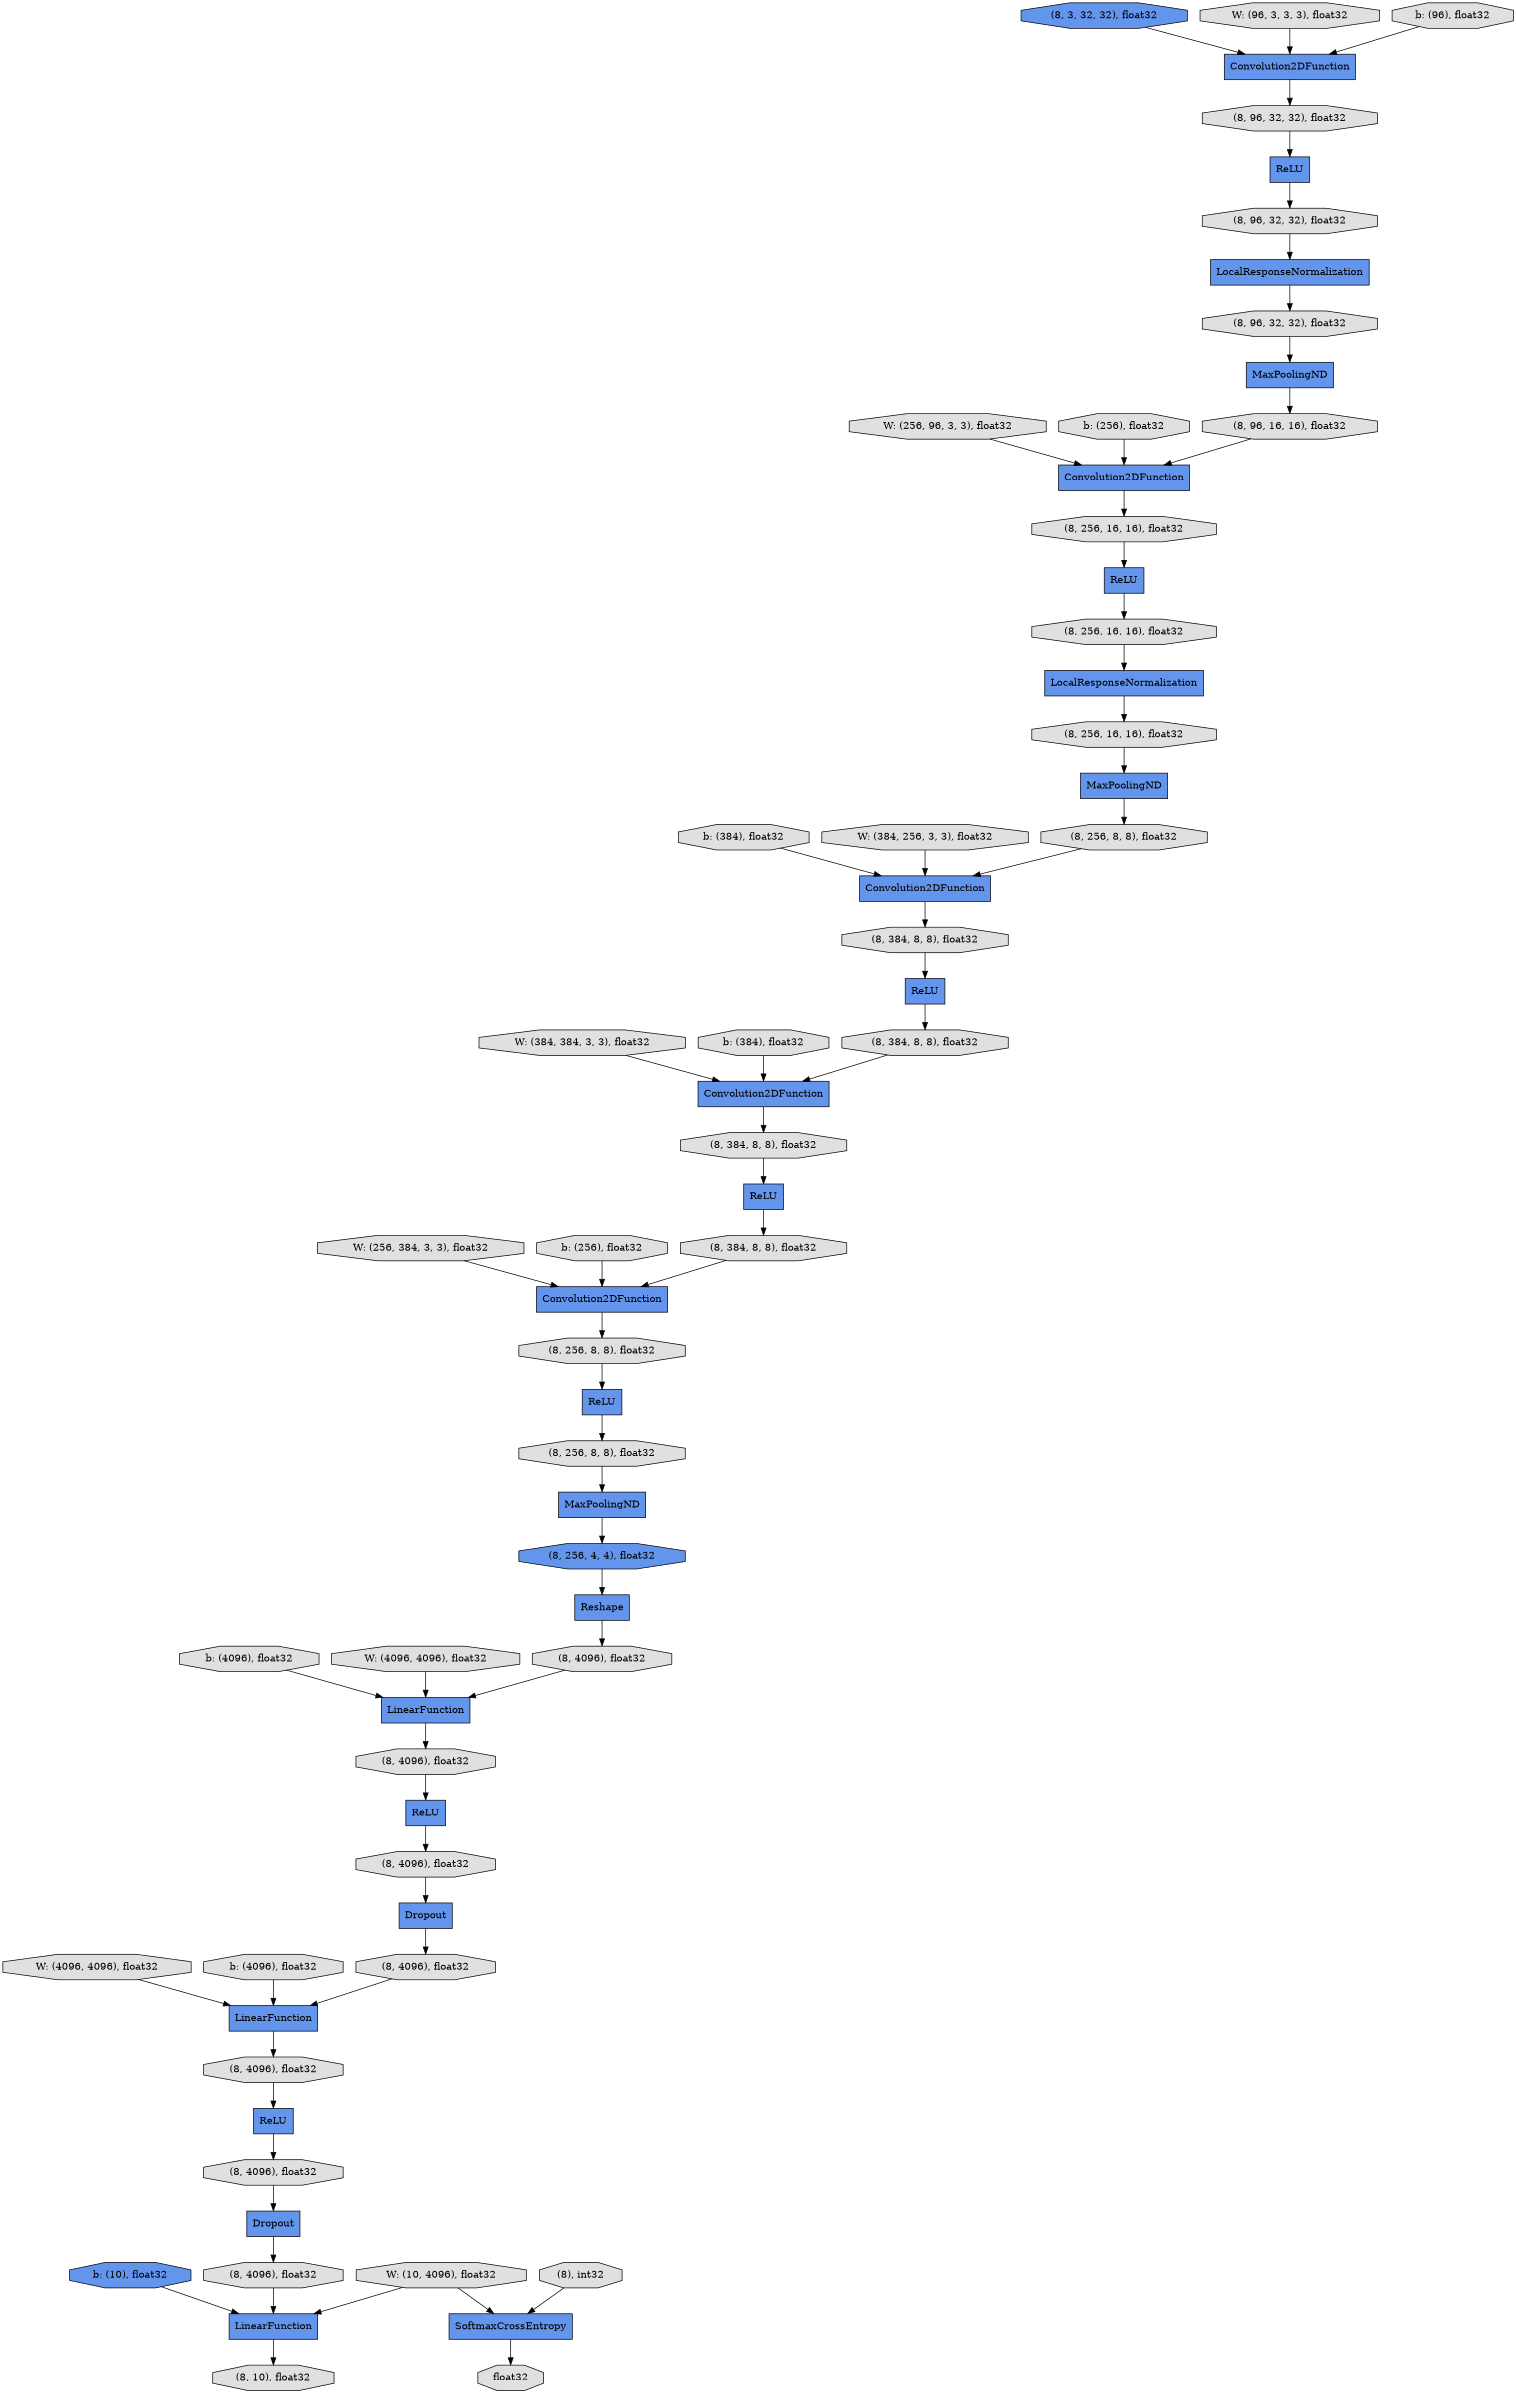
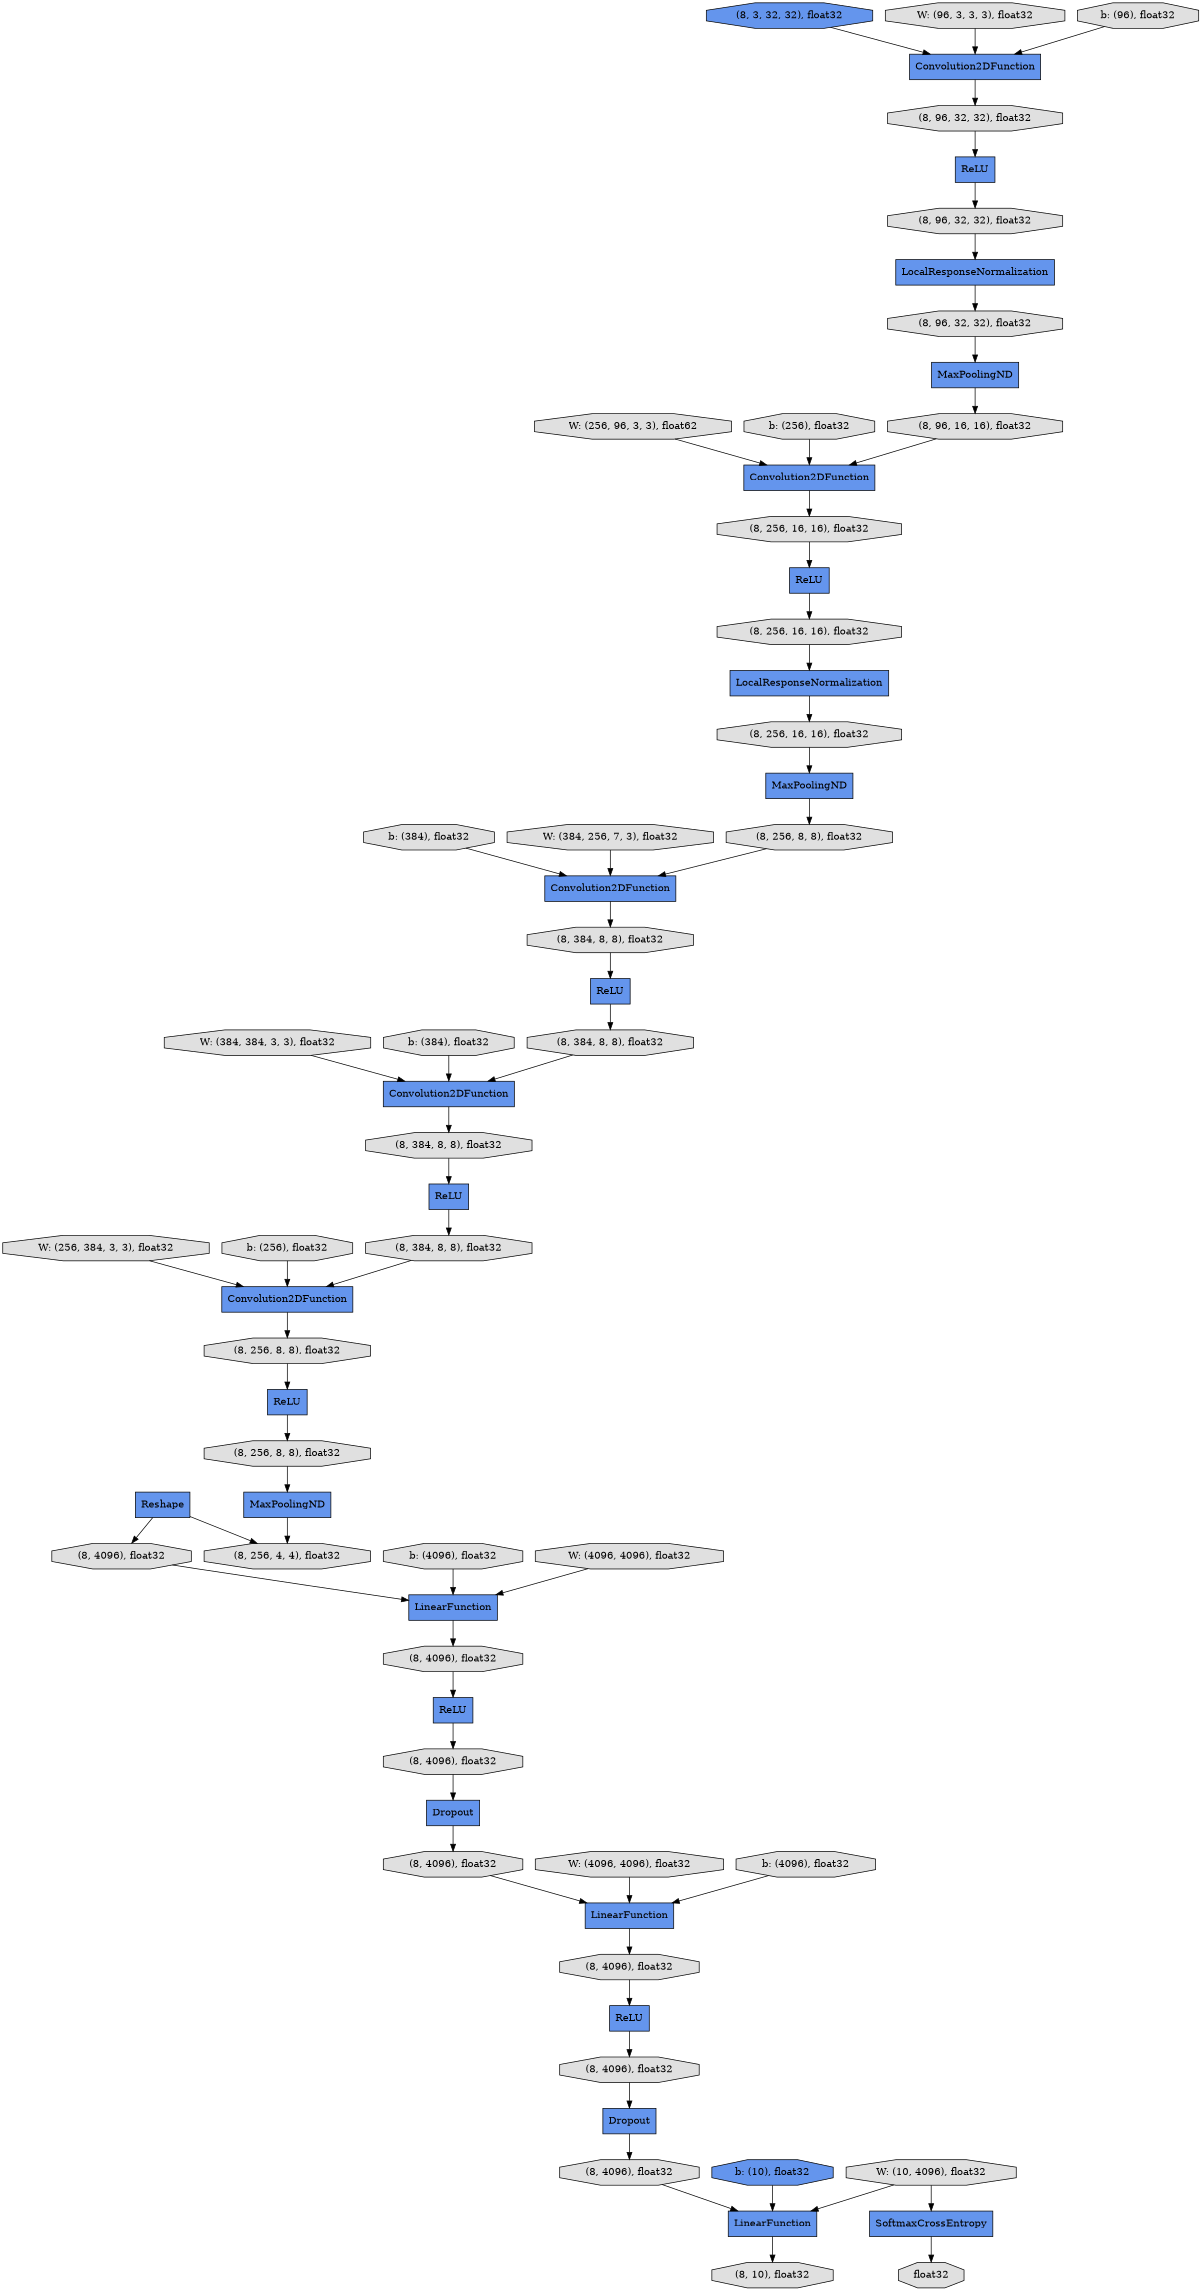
(948, 426) -> (633, 426)
(925, 837) -> (610, 837)
(602, 1556) -> (287, 1556)
(602, 1578) -> (220, 1529)
(581, 2275) -> none
